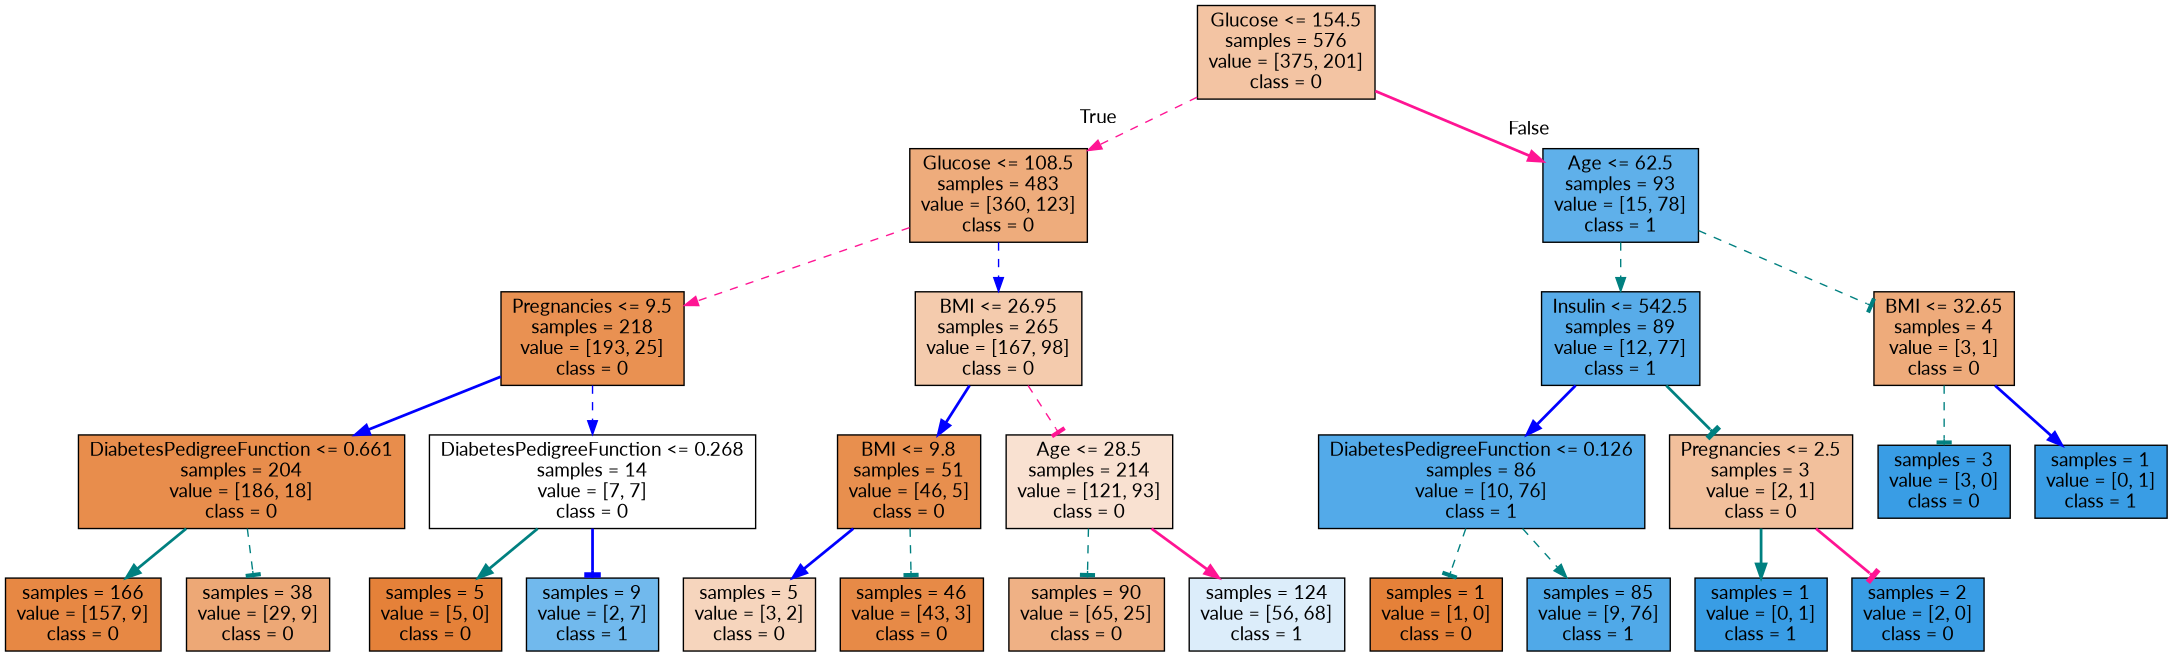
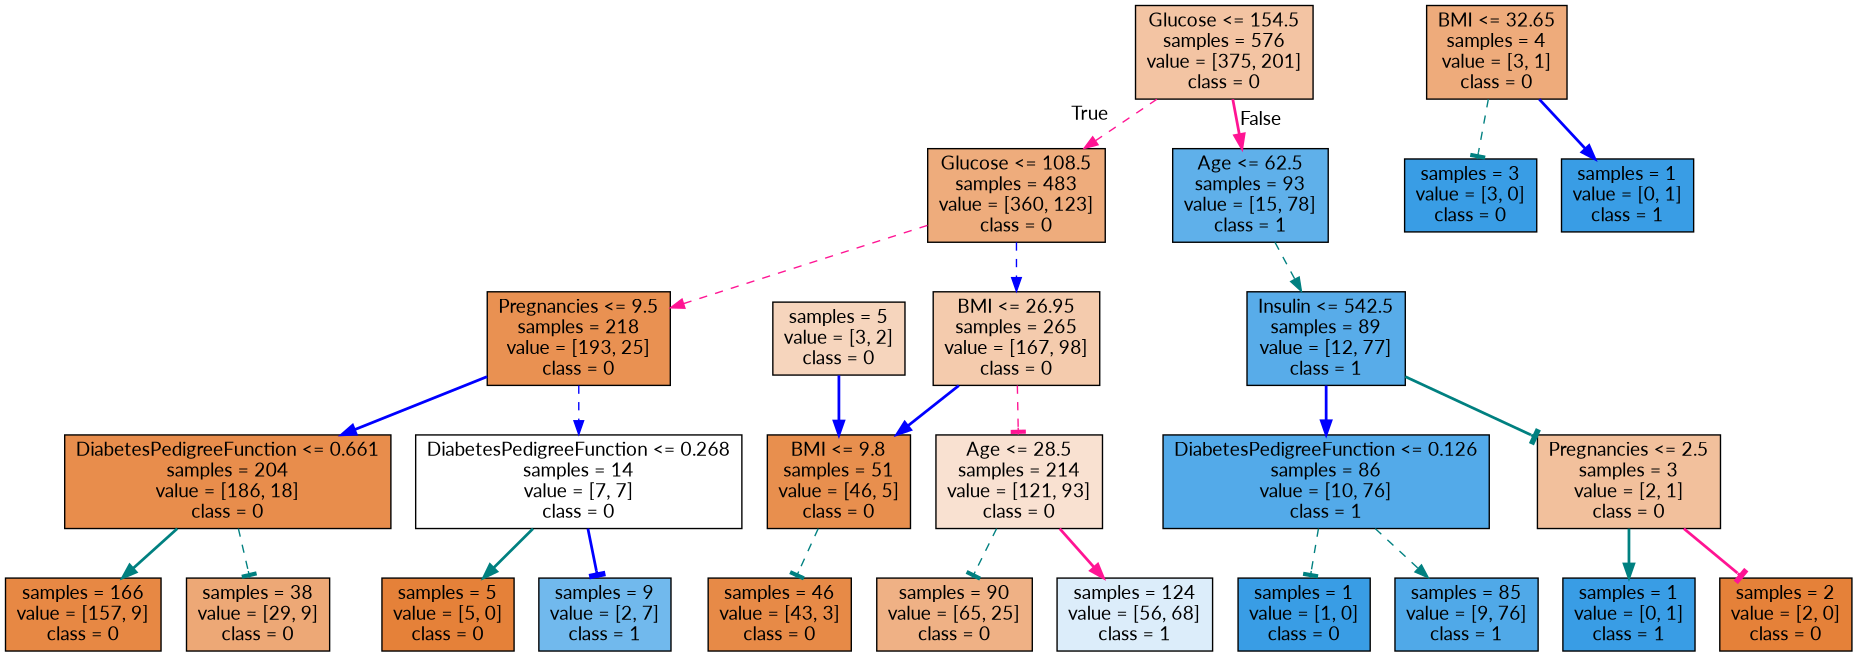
(1783, 267) -> none
(828, 549) -> (839, 398)
(1436, 615) -> (1304, 615)
(1918, 615) -> (1786, 615)
